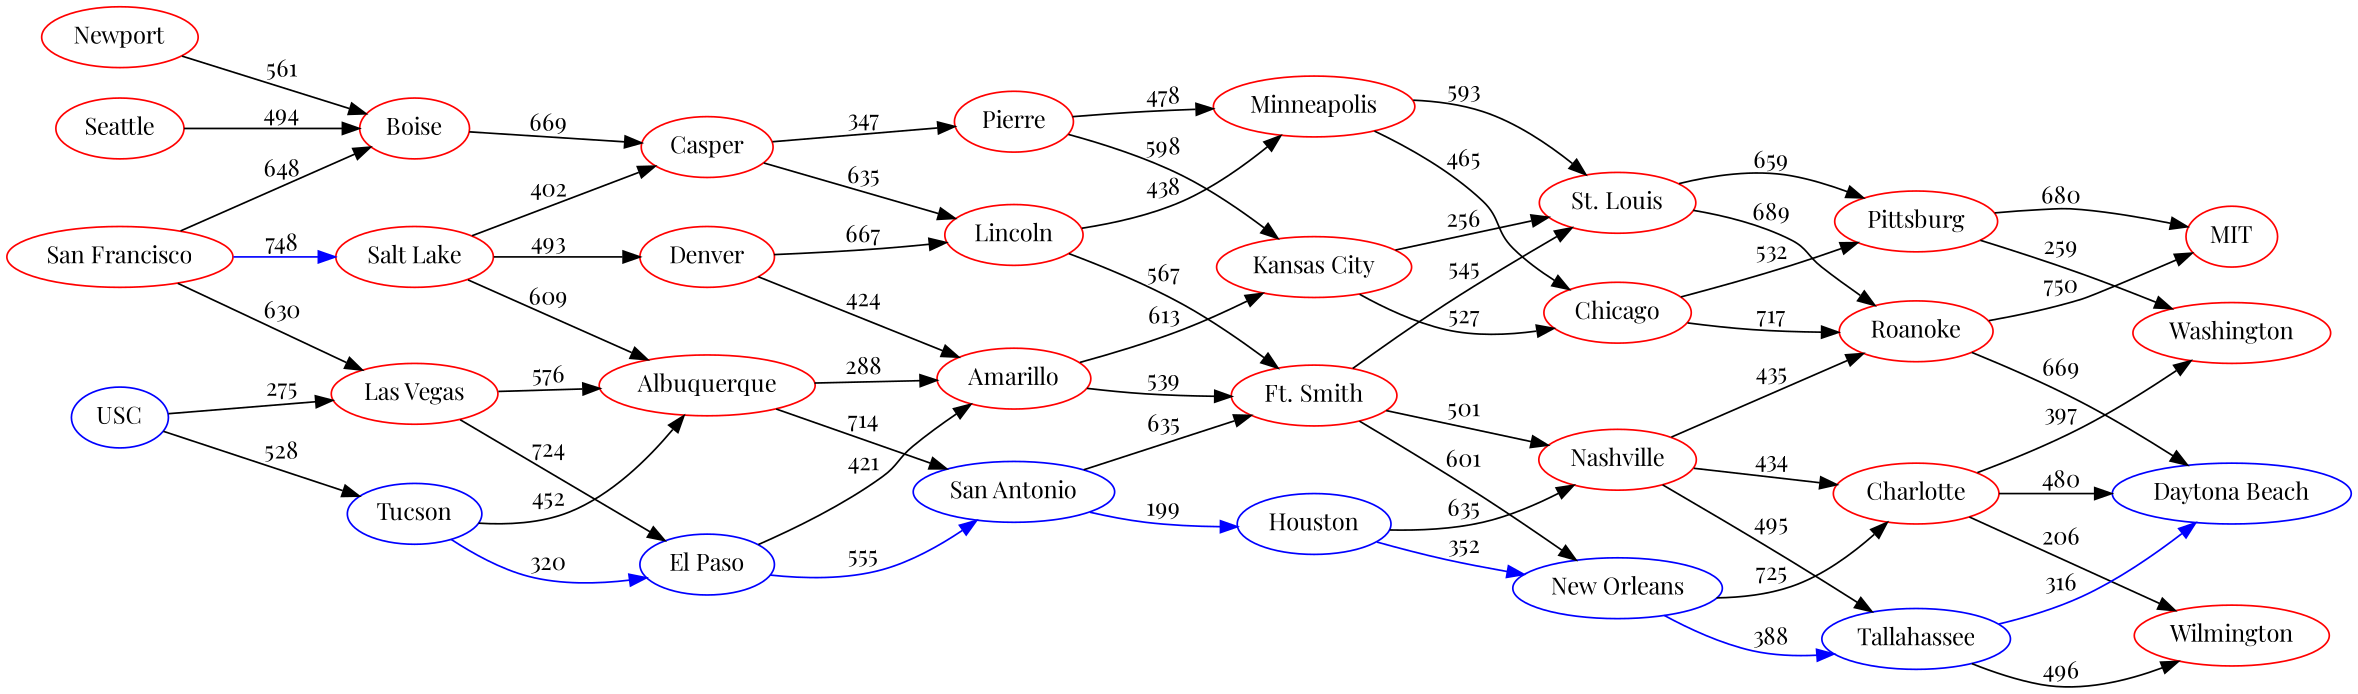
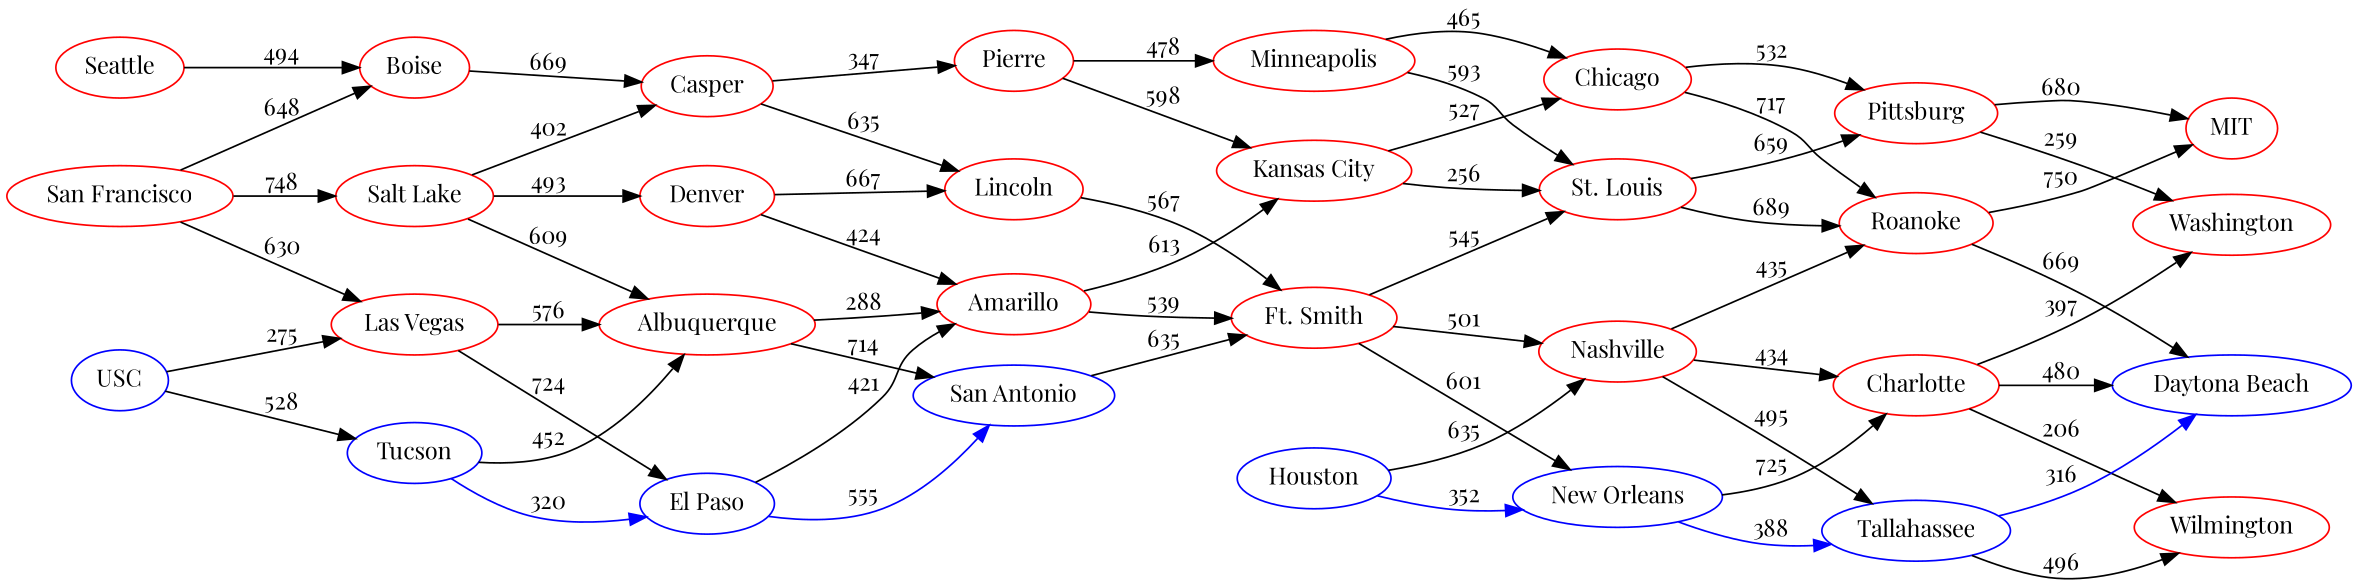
(120, 37) -> none
(1181, 202) -> none
(276, 257) -> (276, 196)
(1155, 523) -> none
